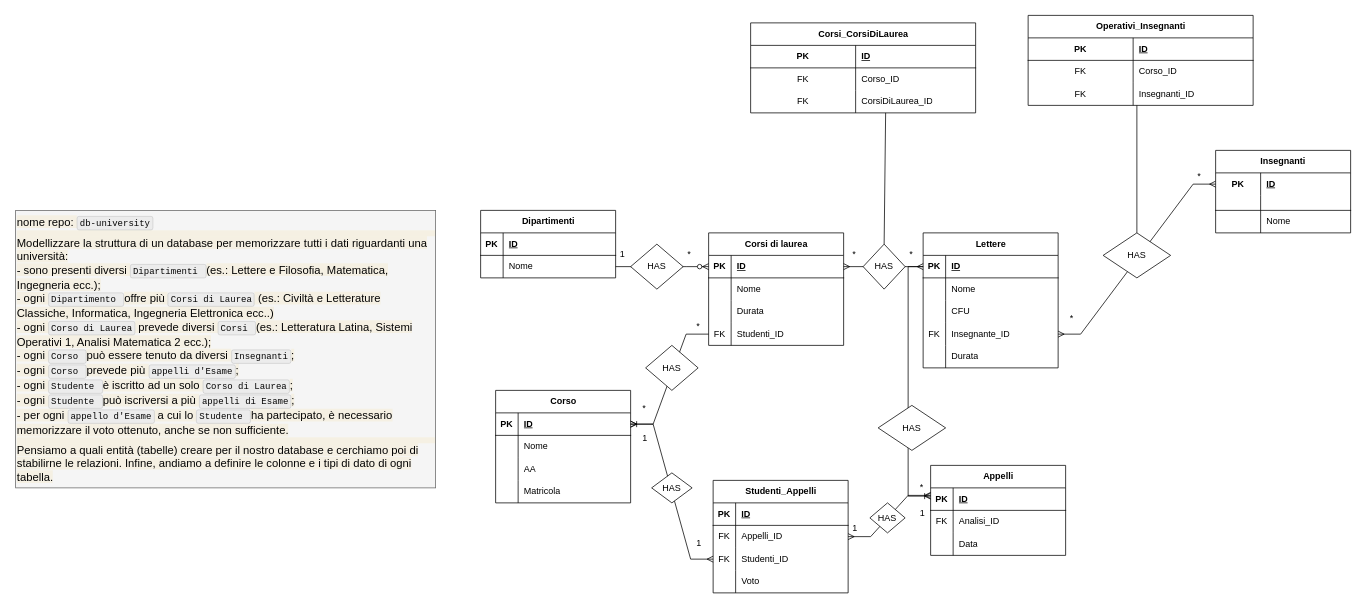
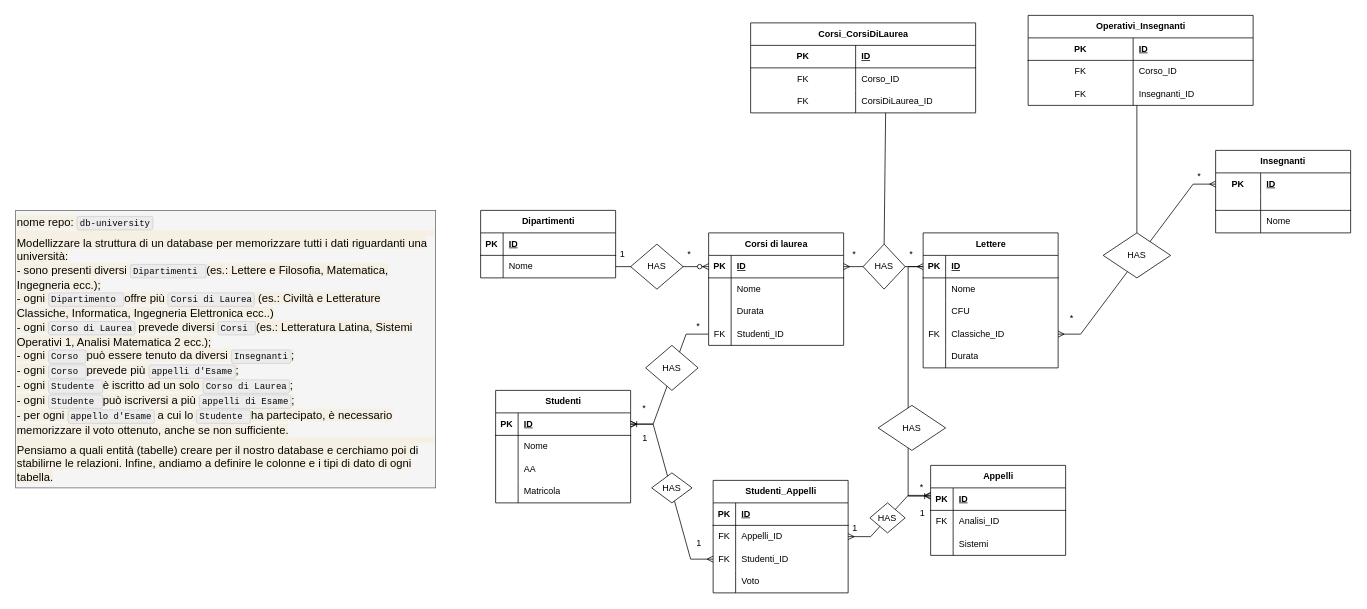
(984, 334) -> (979, 334)
(563, 402) -> (563, 402)
(969, 544) -> (974, 544)
